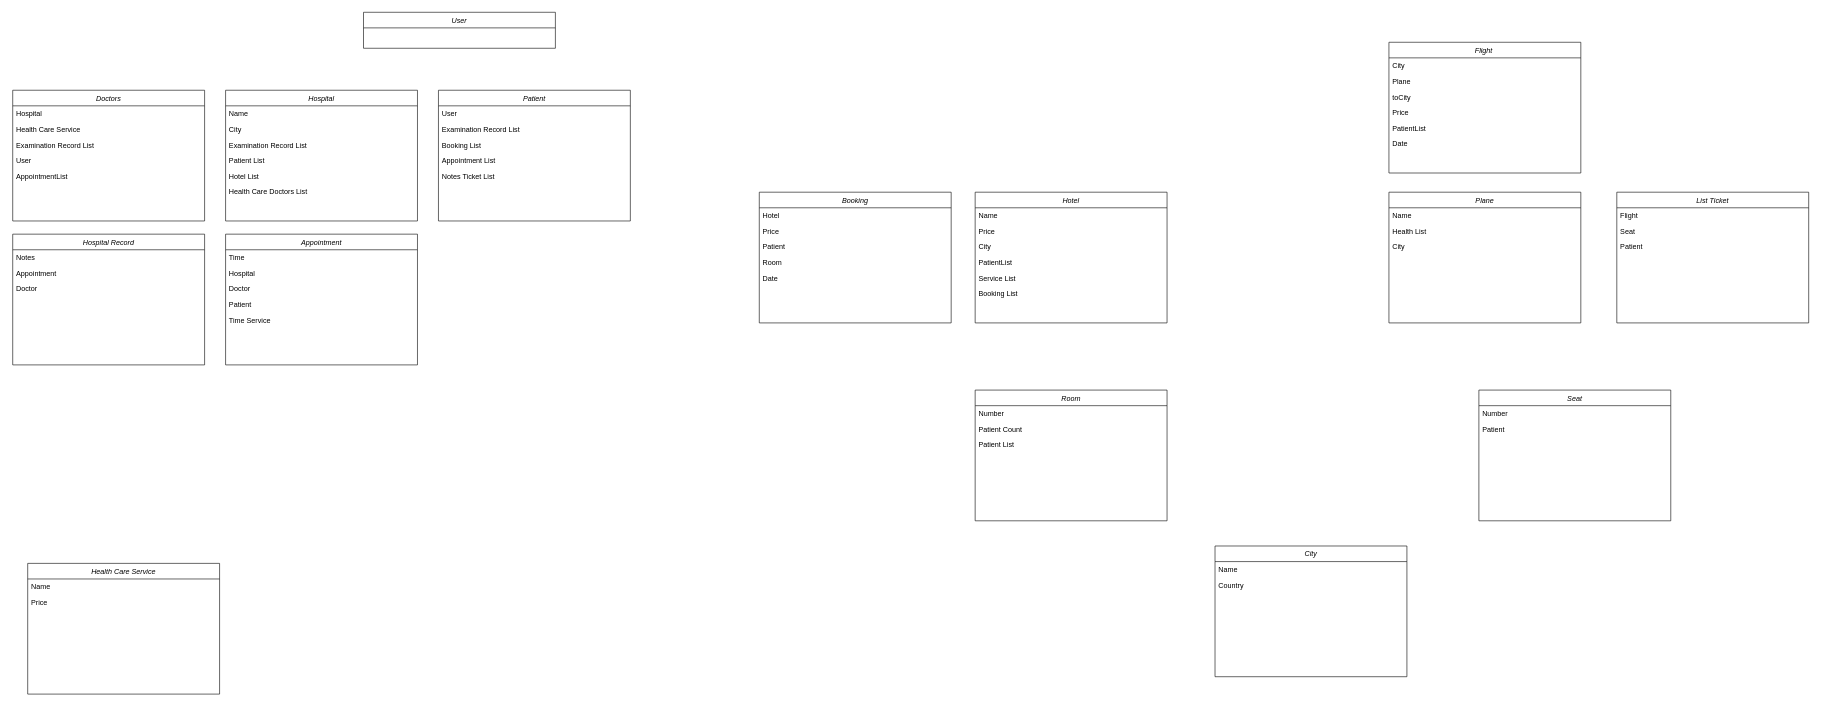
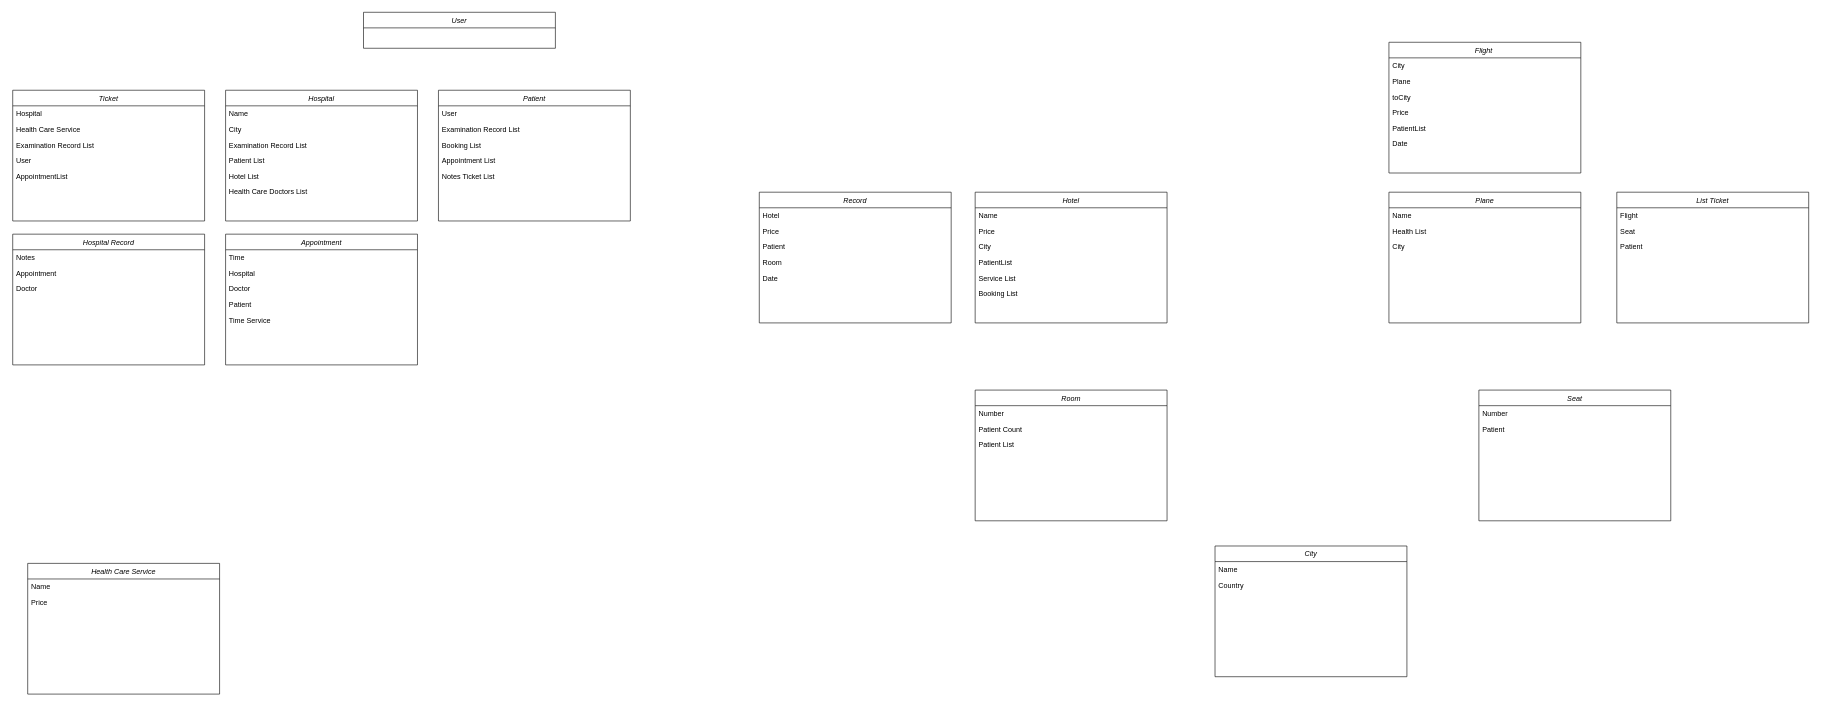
(108, 98) -> (108, 98)
(855, 200) -> (855, 200)
